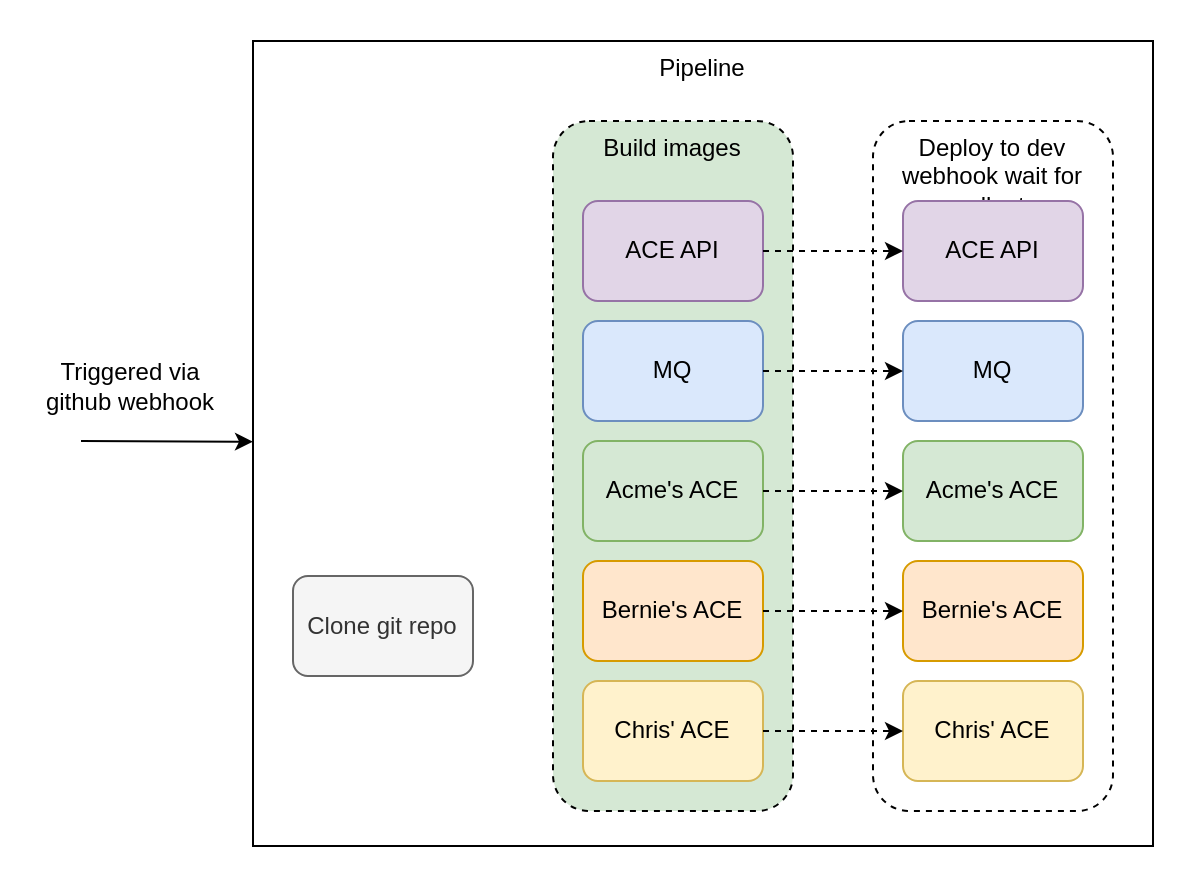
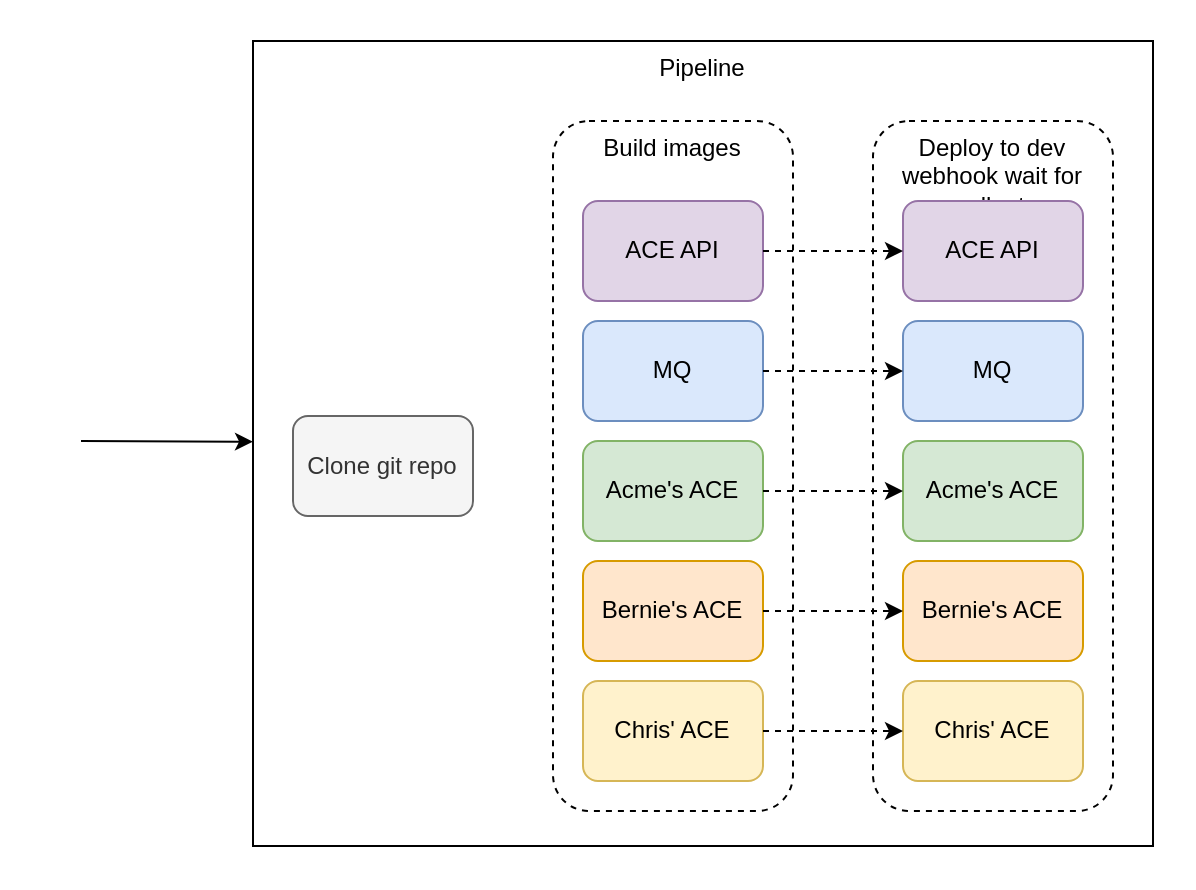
(673, 149) -> (673, 149)
(131, 386) -> none
(383, 626) -> (383, 466)
